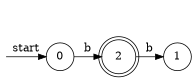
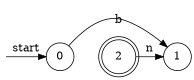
(150, 49) -> (150, 49)
(84, 57) -> (114, 19)
